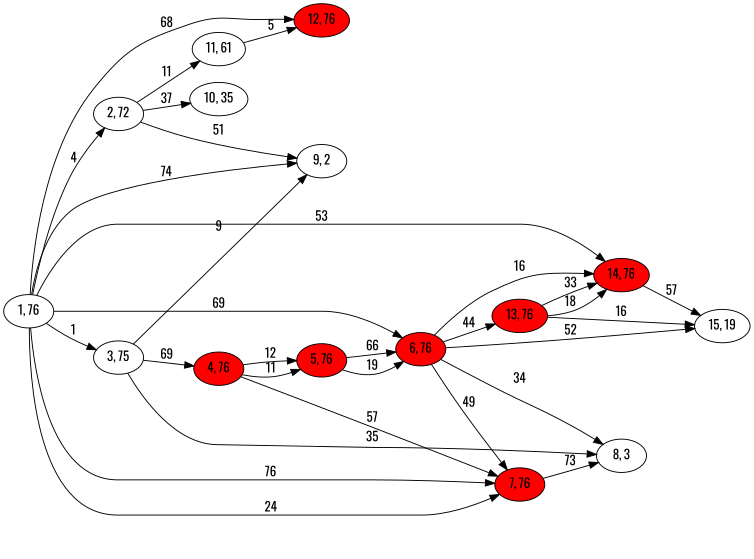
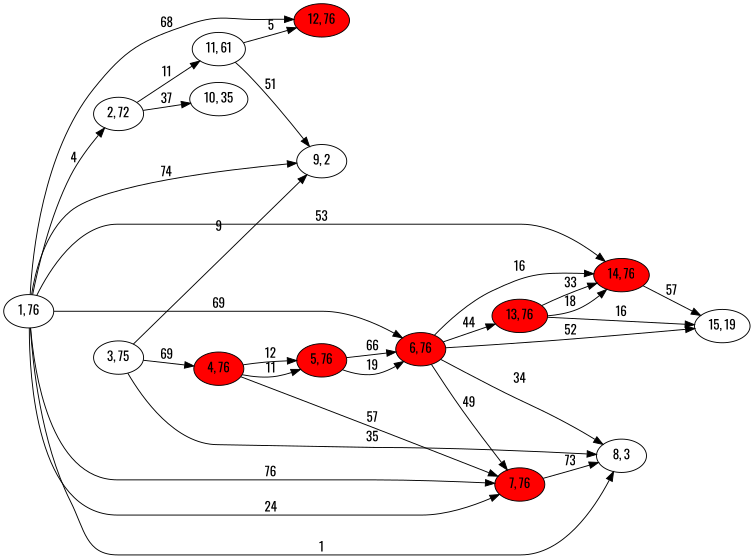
(213, 143) -> (271, 99)
(66, 336) -> (252, 555)
